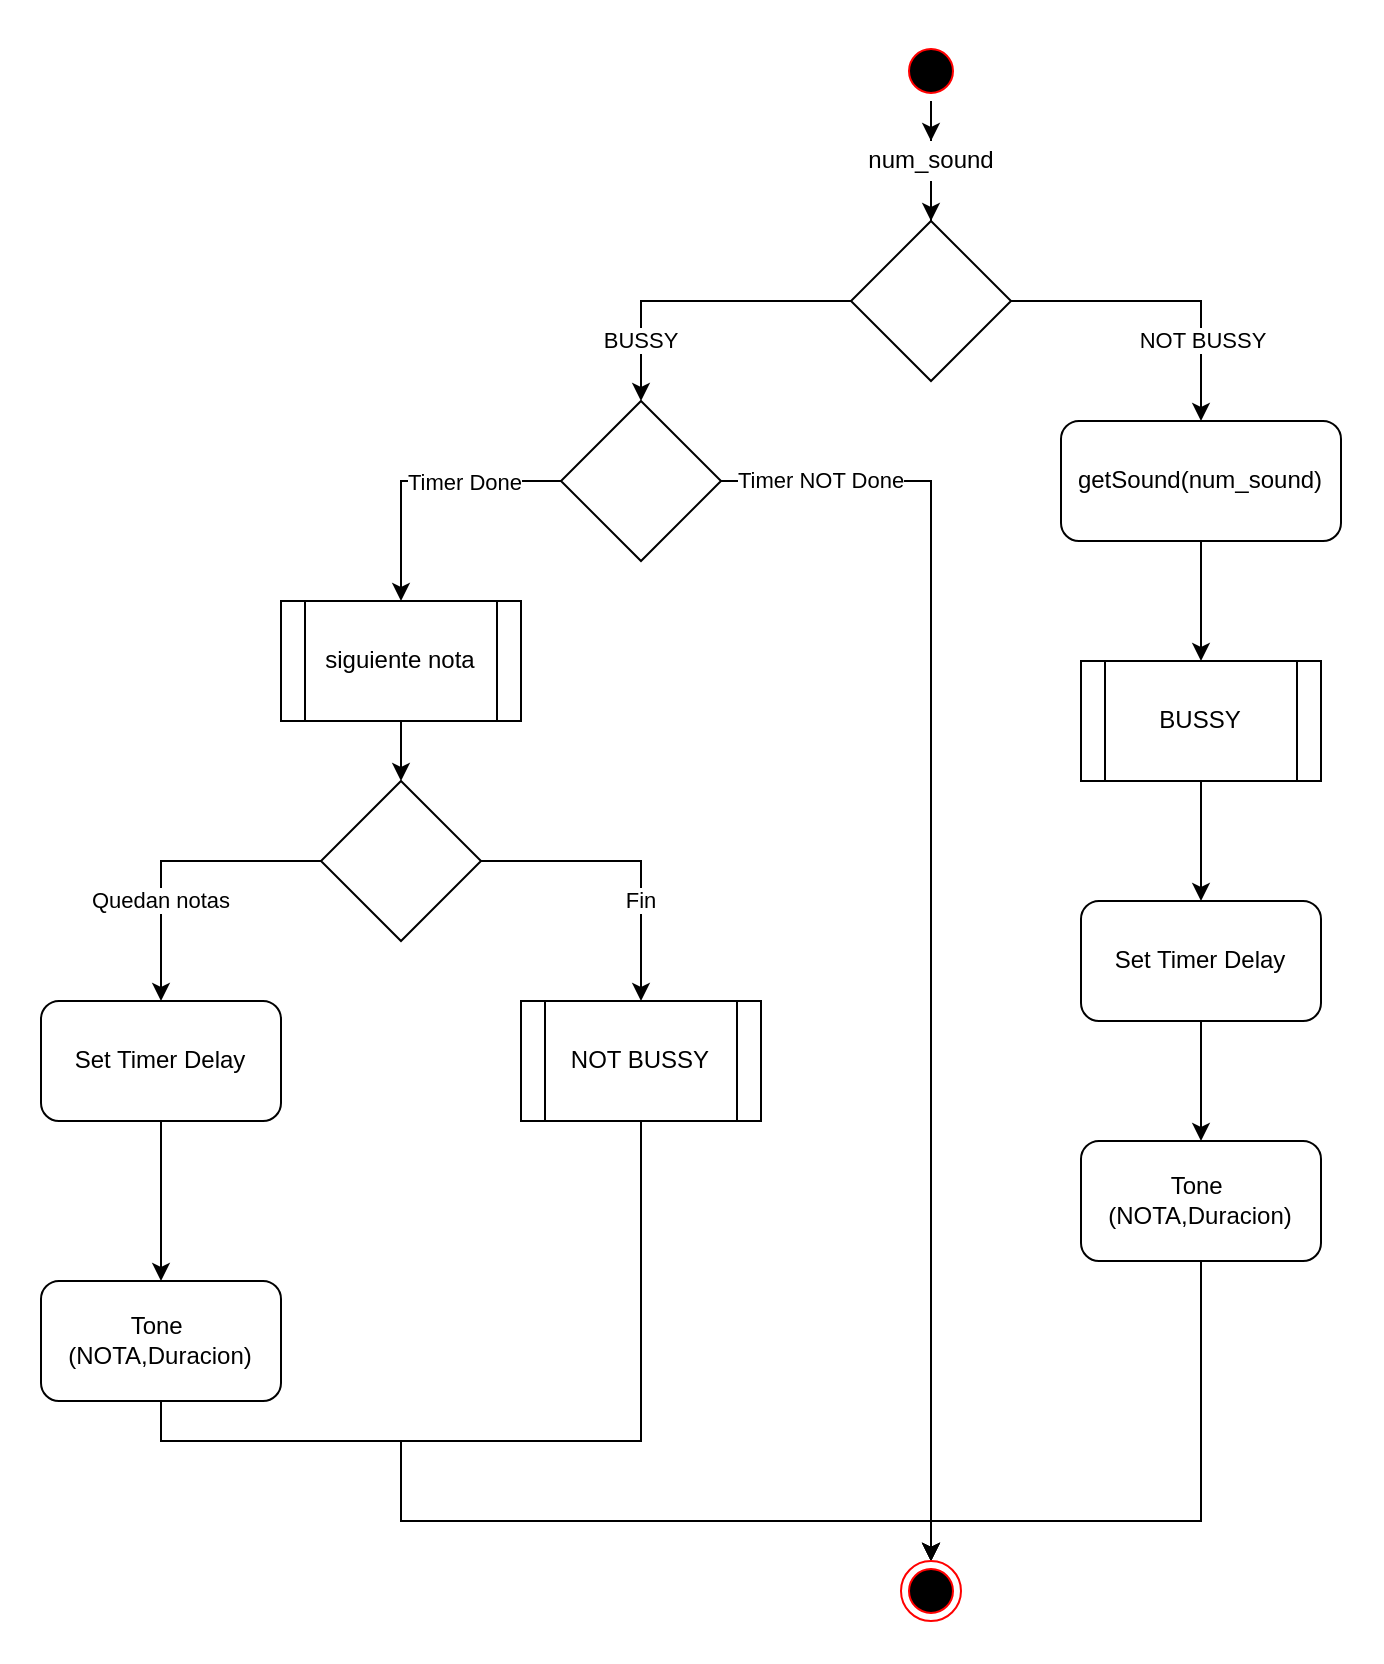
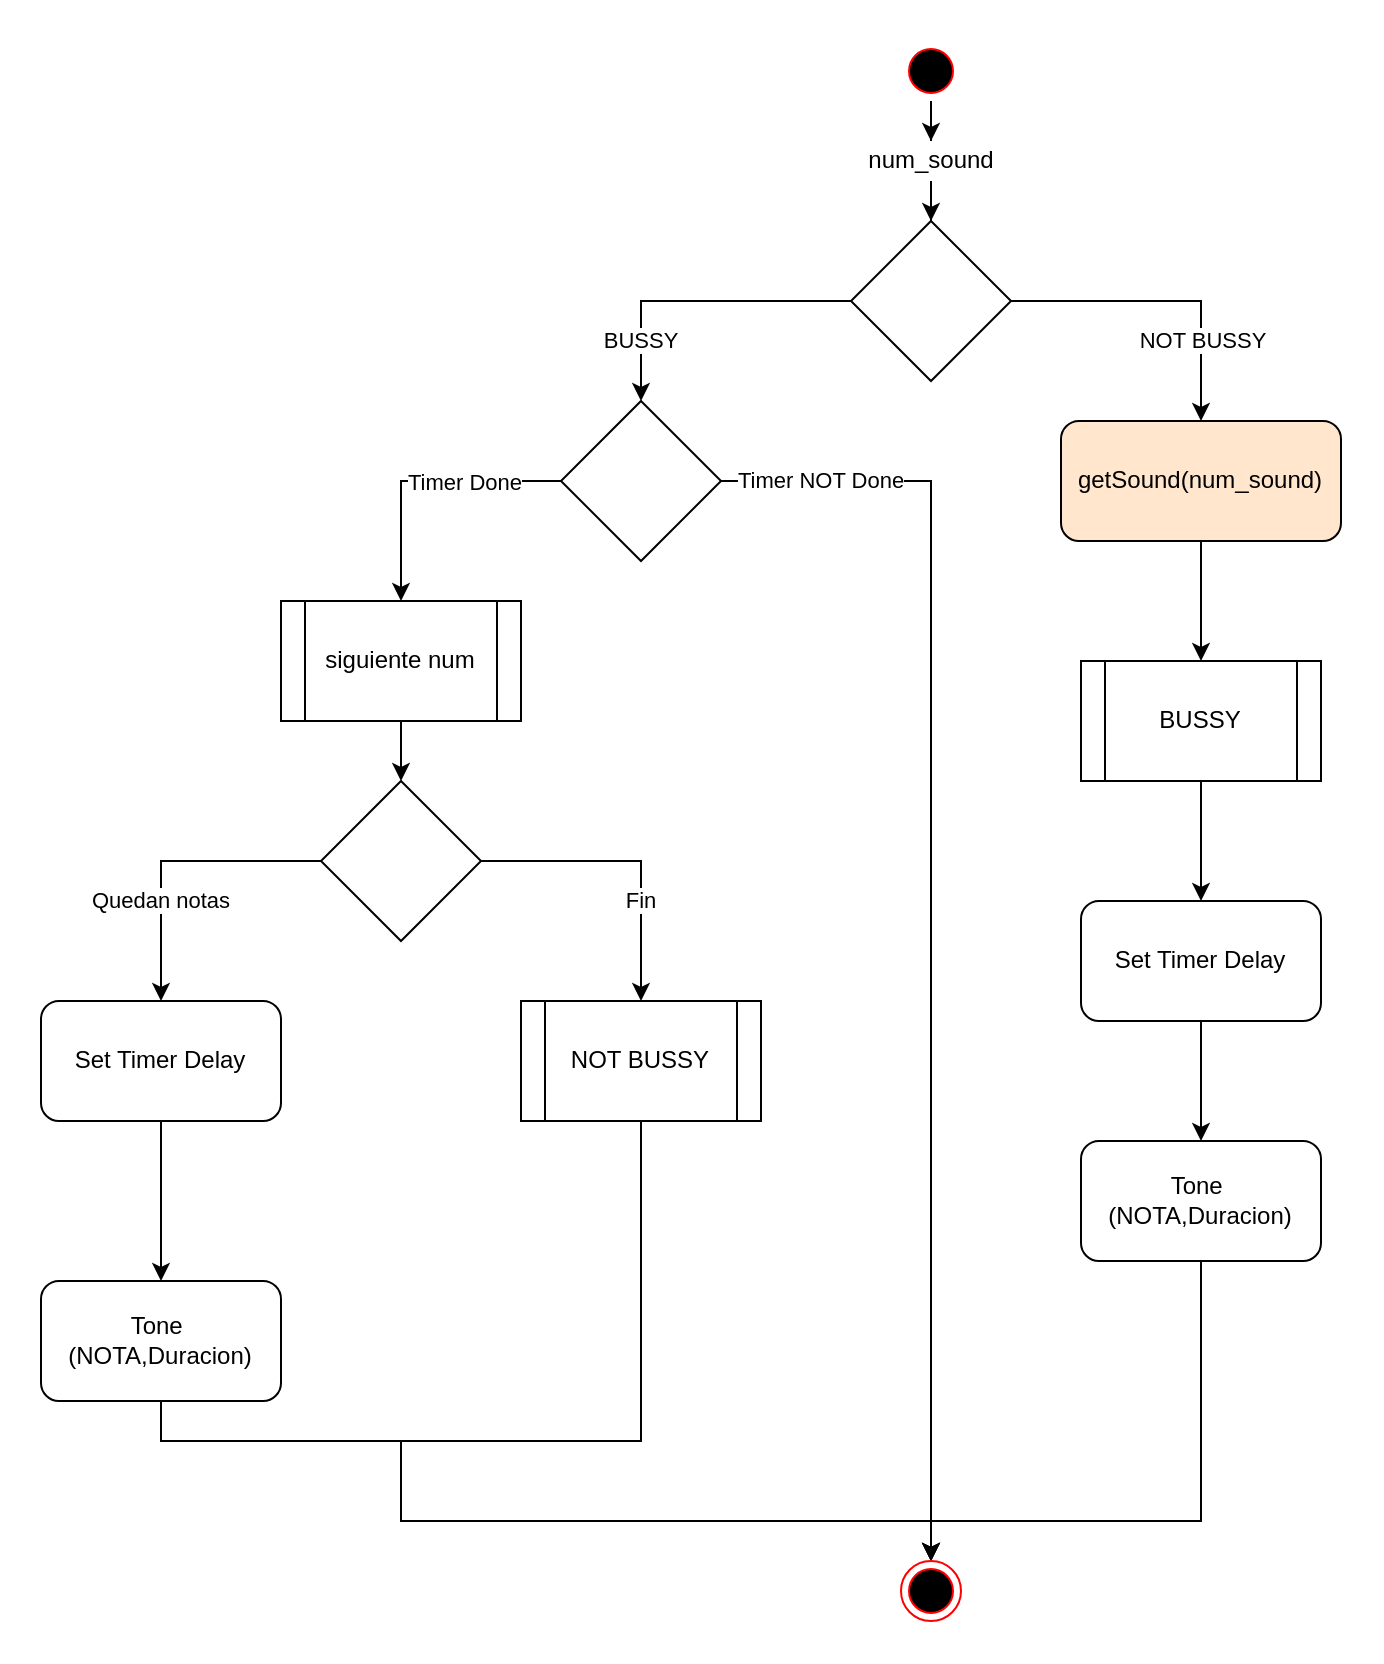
(1201, 481) -> (1201, 481)
(401, 661) -> (401, 661)
